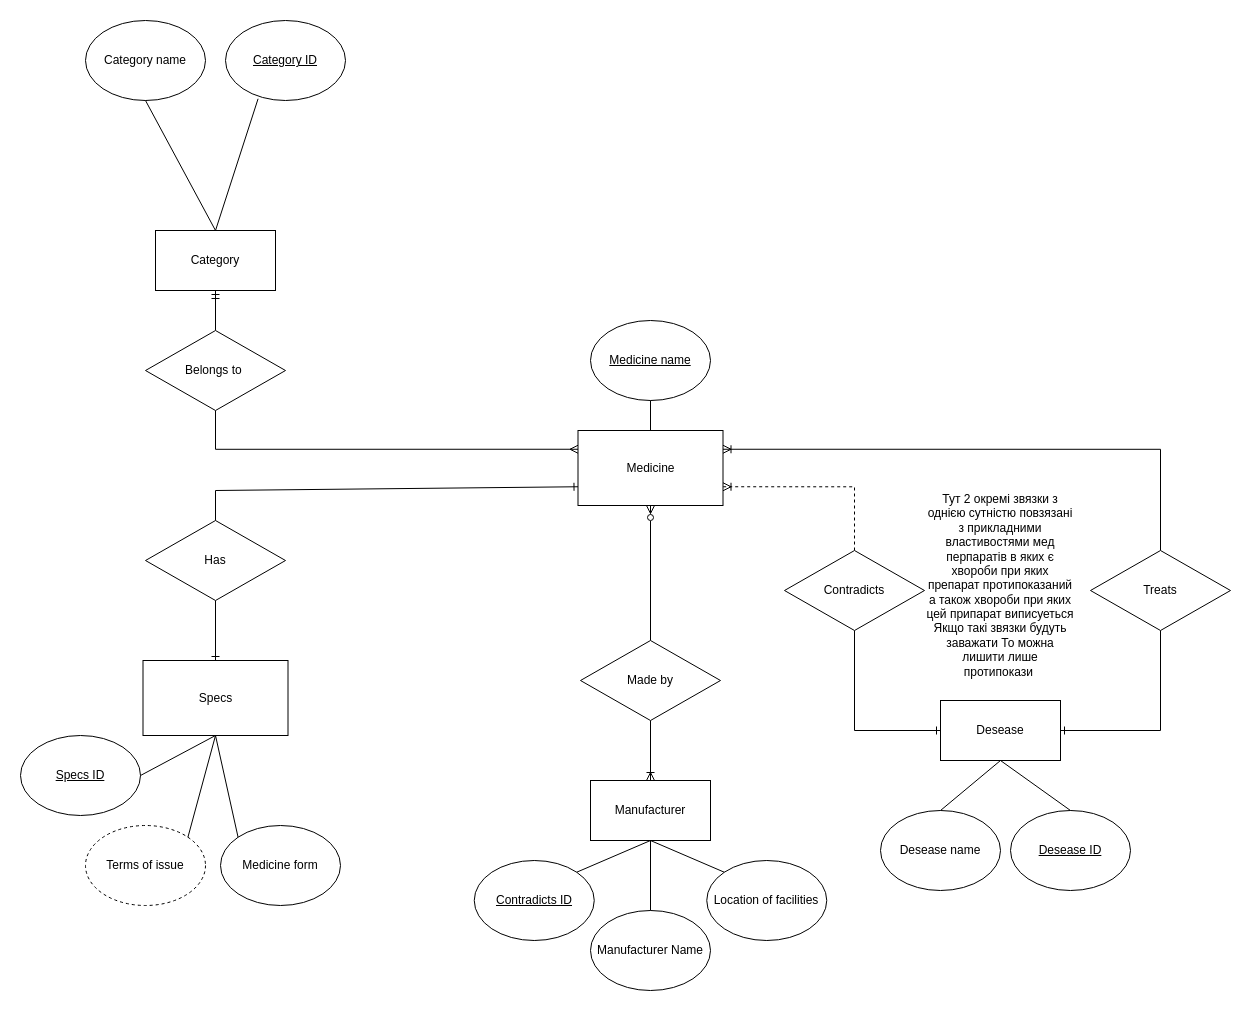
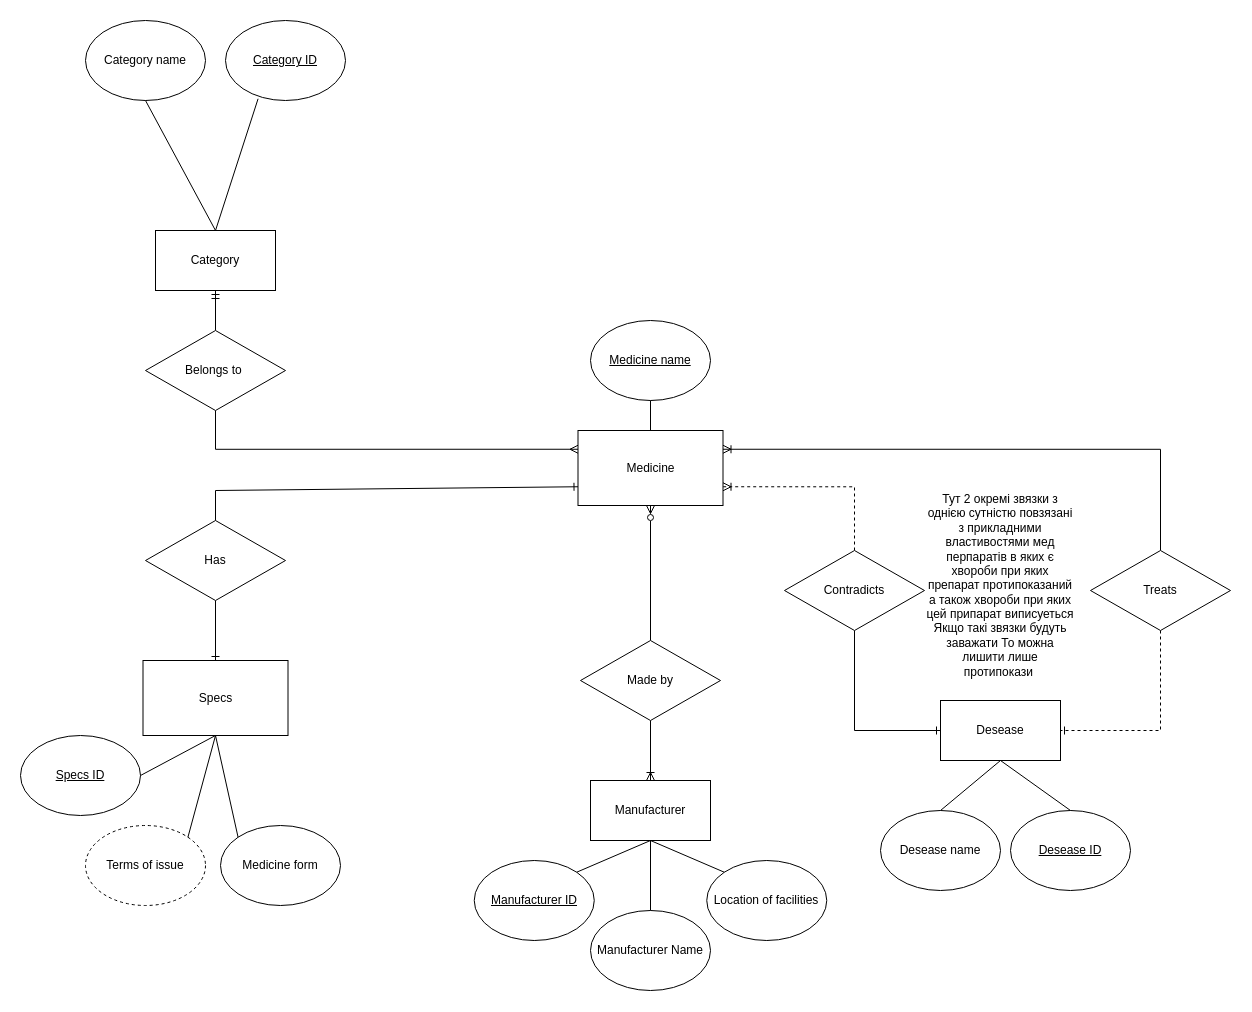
(1161, 731) -> (1161, 731)
(535, 901) -> (535, 901)
